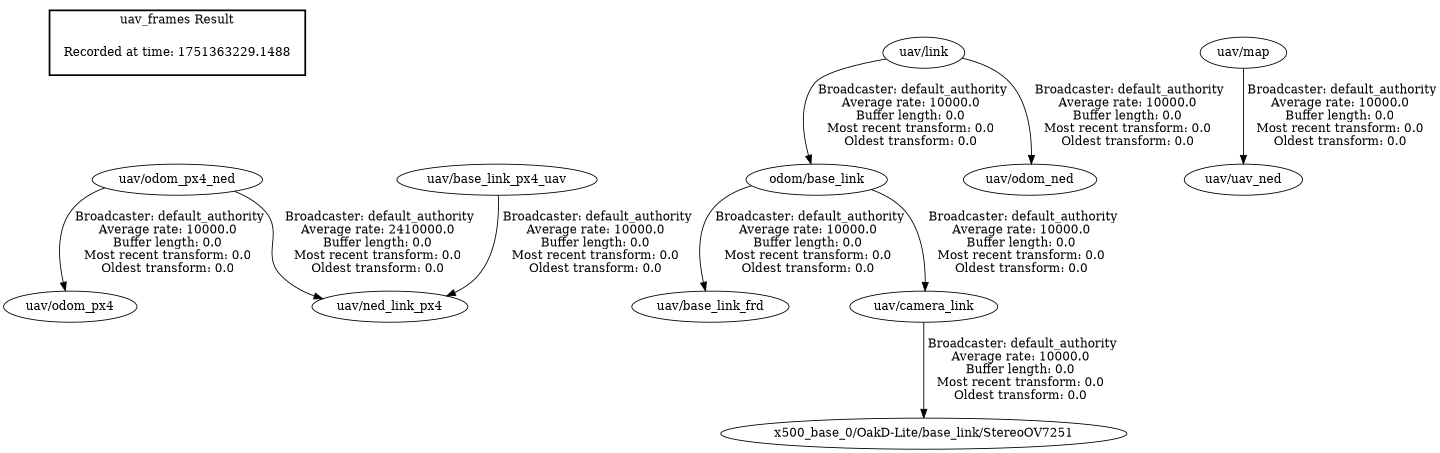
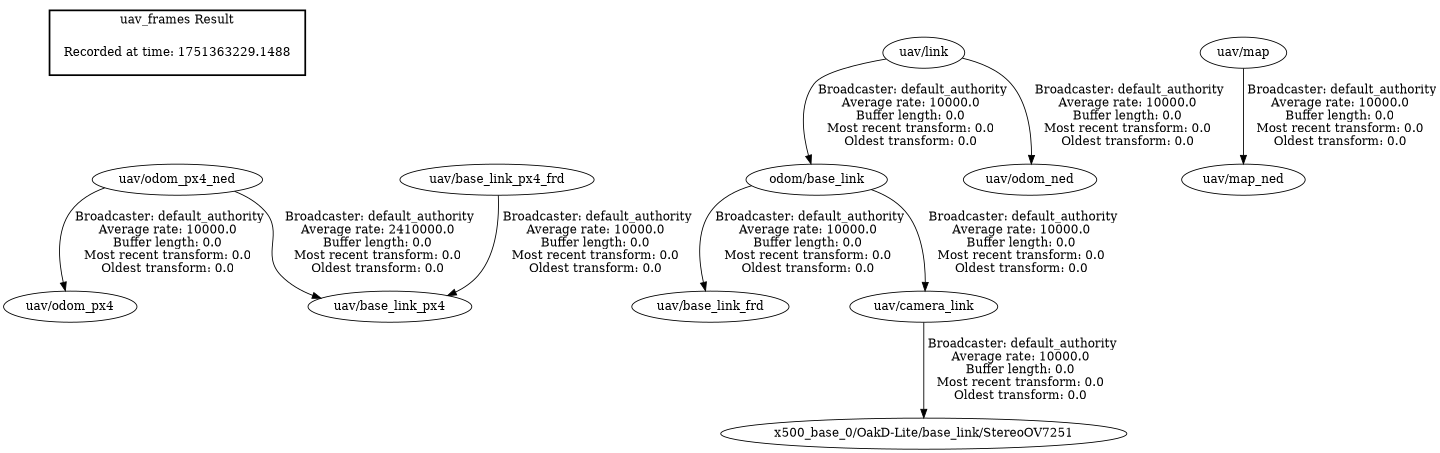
(497, 180) -> (497, 180)
(1243, 180) -> (1243, 180)
(390, 307) -> (390, 307)
